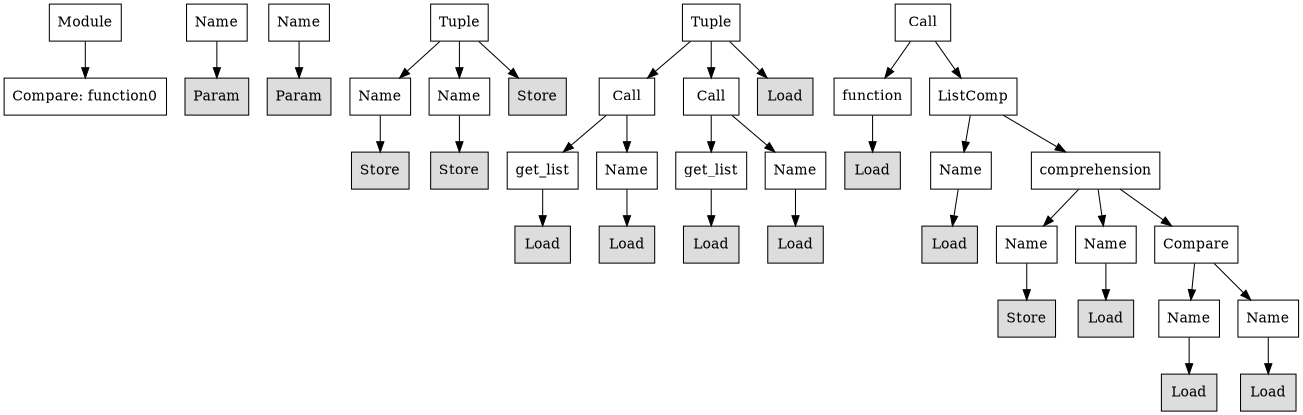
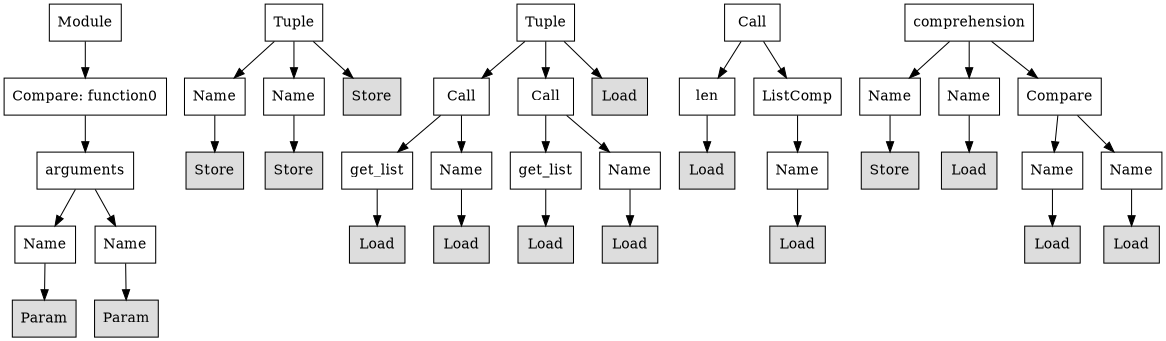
(873, 97) -> (707, 97)
(1030, 131) -> none
none -> (85, 171)
